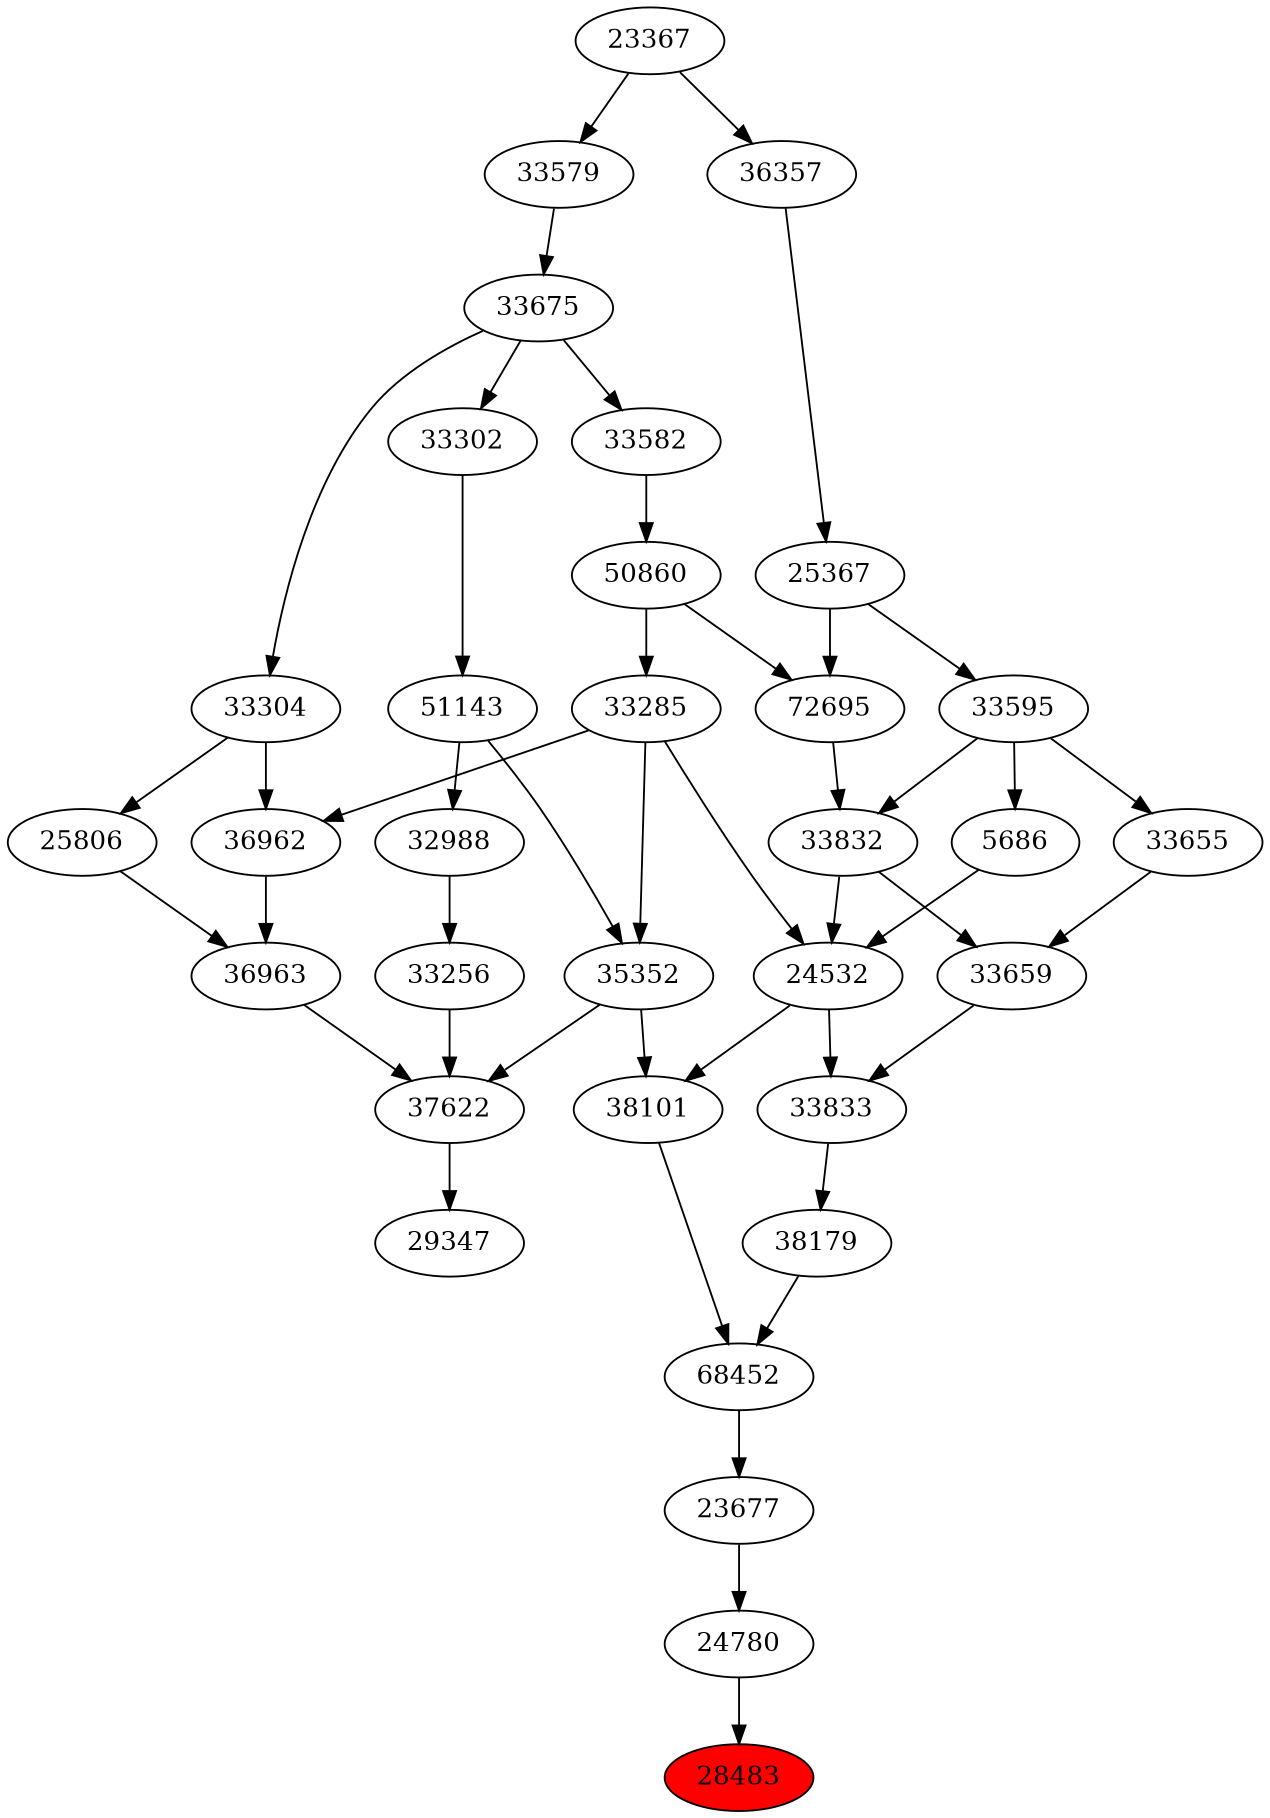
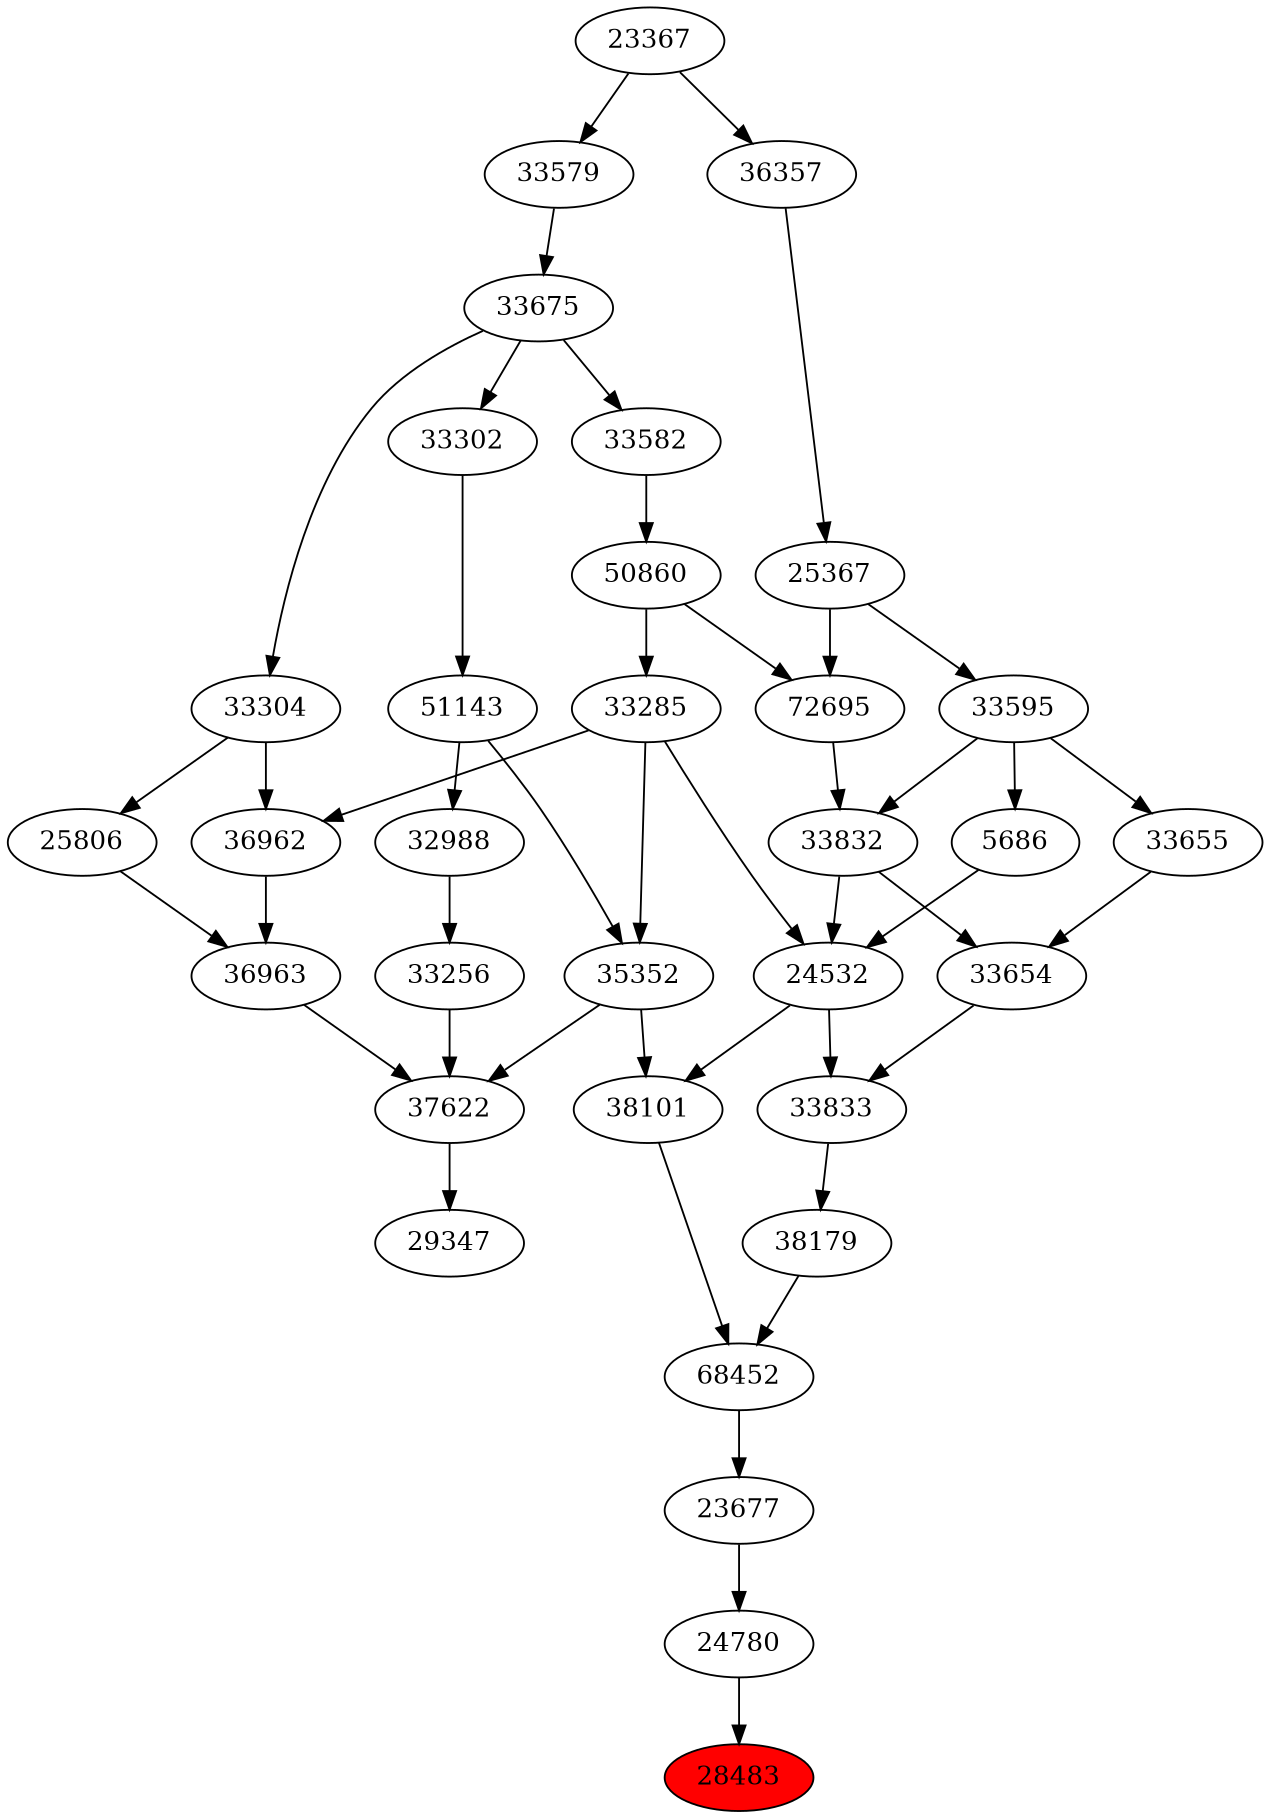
(1012, 976) -> (1012, 976)
